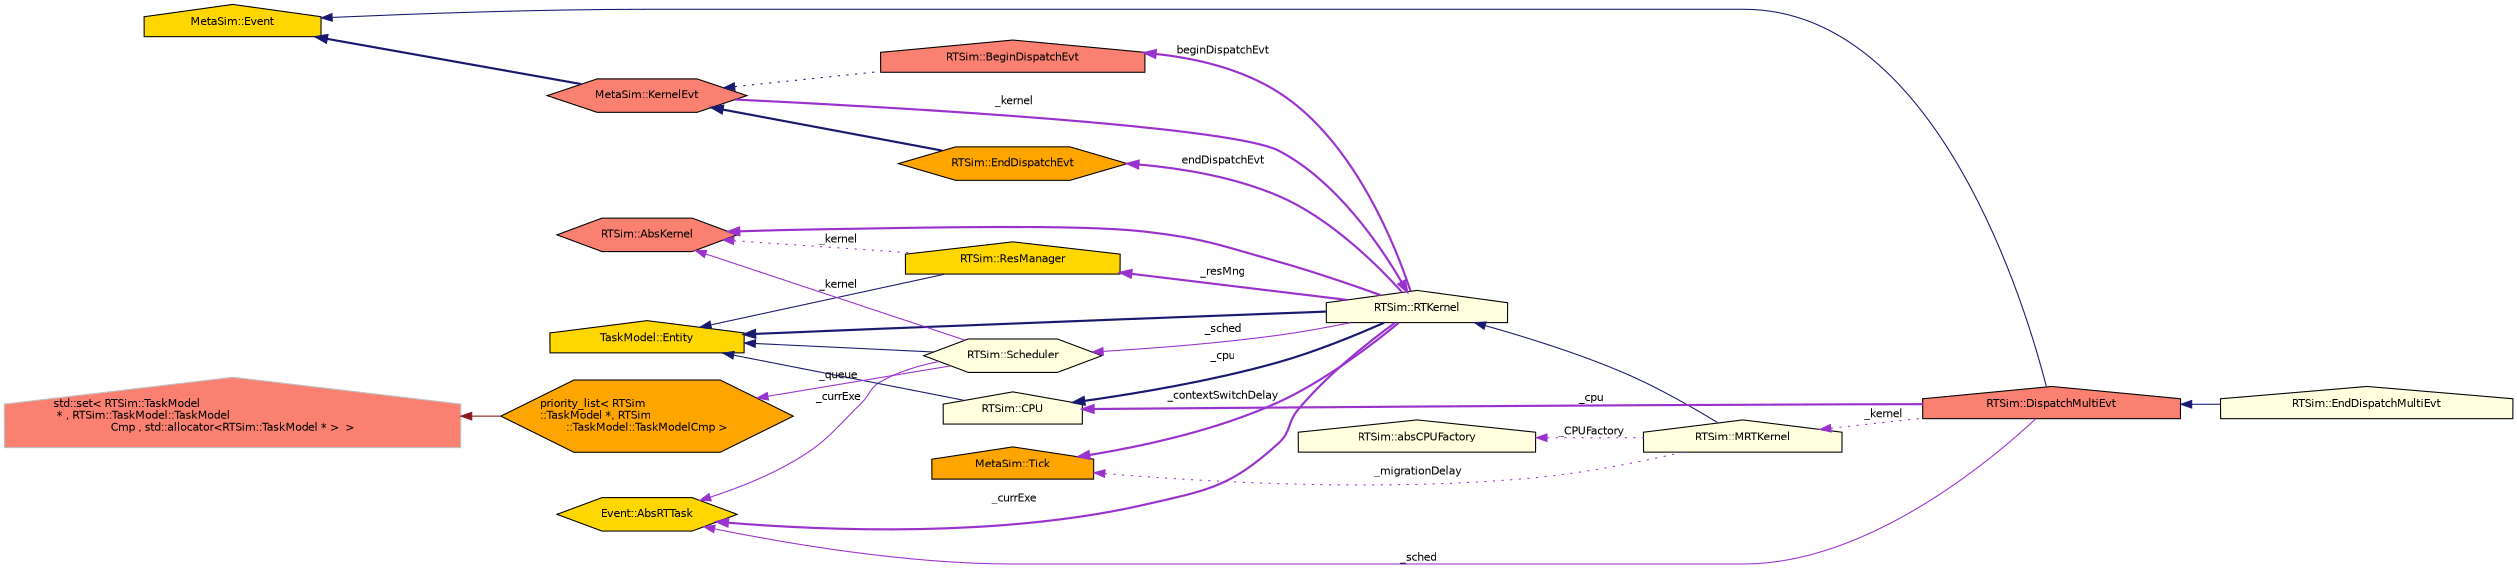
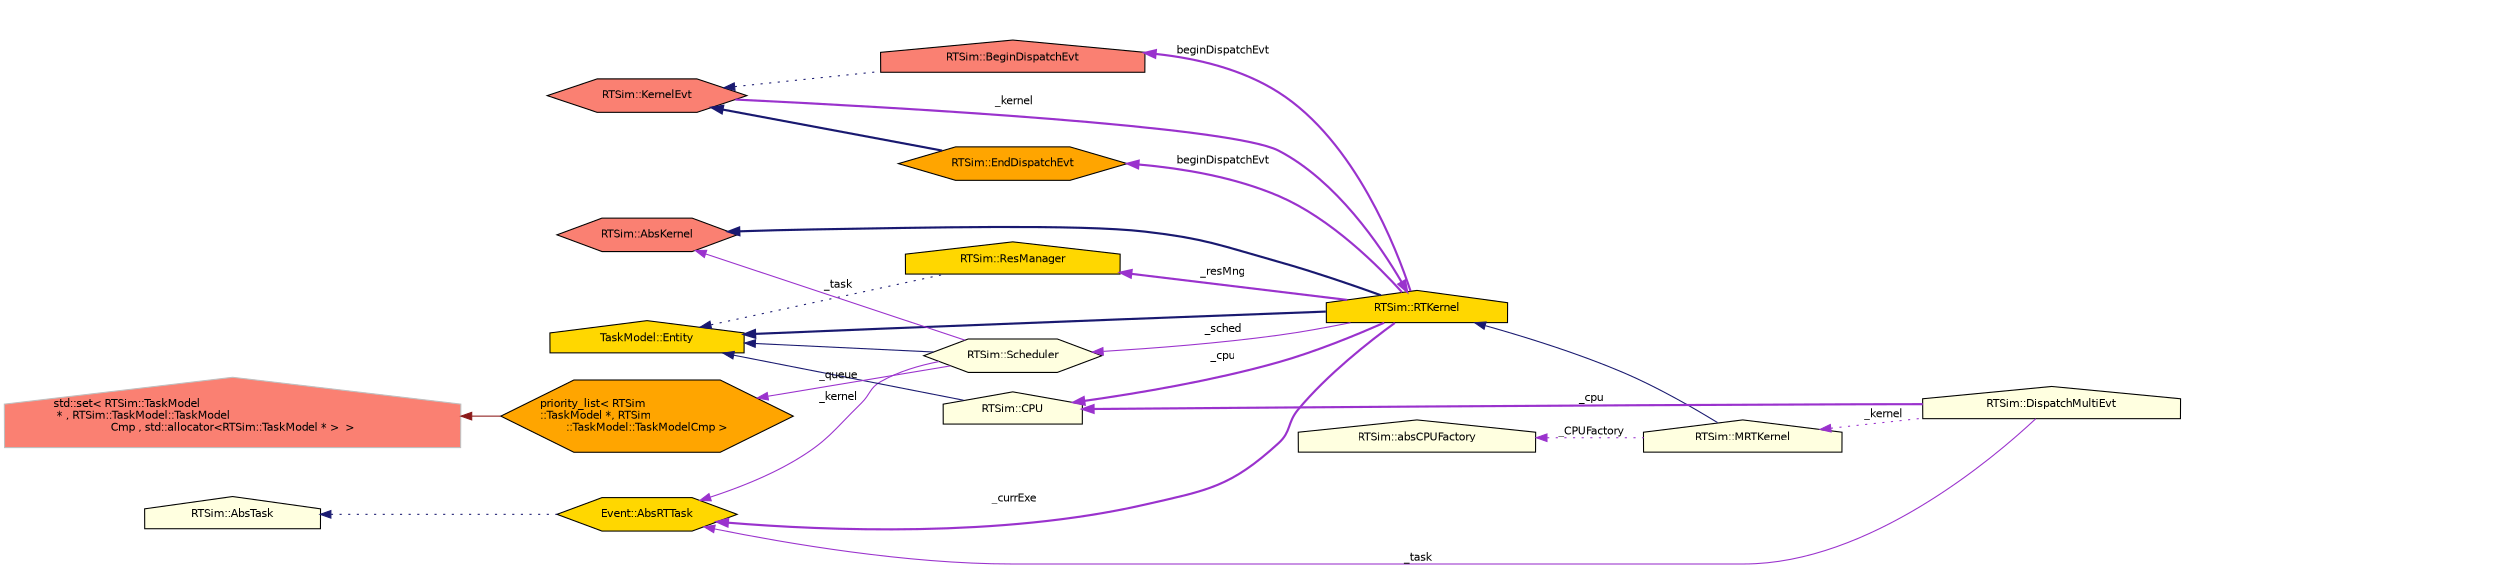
(233, 22) -> none
(647, 96) -> (647, 96)
(1221, 161) -> (1221, 161)
(1065, 228) -> (1065, 228)
(824, 247) -> none
(837, 285) -> (837, 285)
(822, 301) -> (822, 301)
(1417, 308) -> (1417, 308)
(1237, 373) -> (1237, 373)
(837, 397) -> (837, 397)
(2052, 404) -> (2052, 404)
(2367, 404) -> none
(1013, 465) -> none
none -> (233, 514)
(1417, 558) -> (1417, 558)
